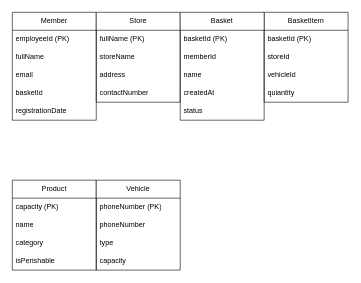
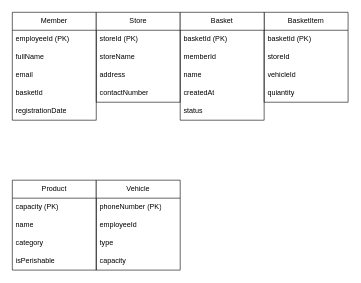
(123, 39) -> (123, 39)
(122, 225) -> (119, 225)
